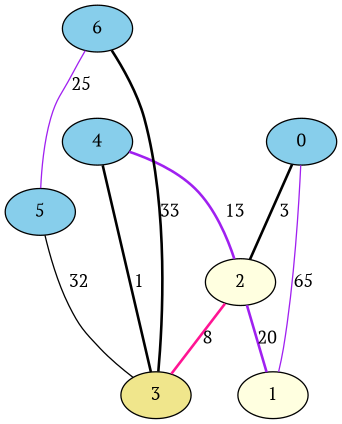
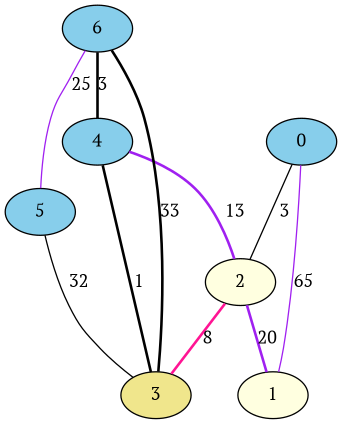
none -> (97, 85)
(271, 212) -> (271, 212)
